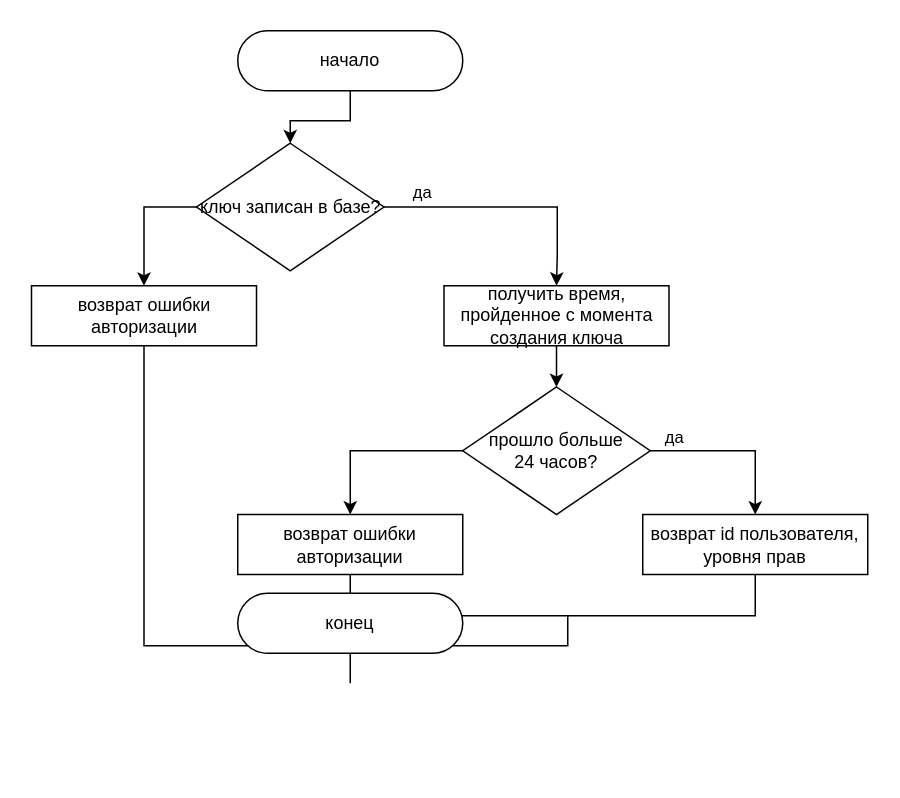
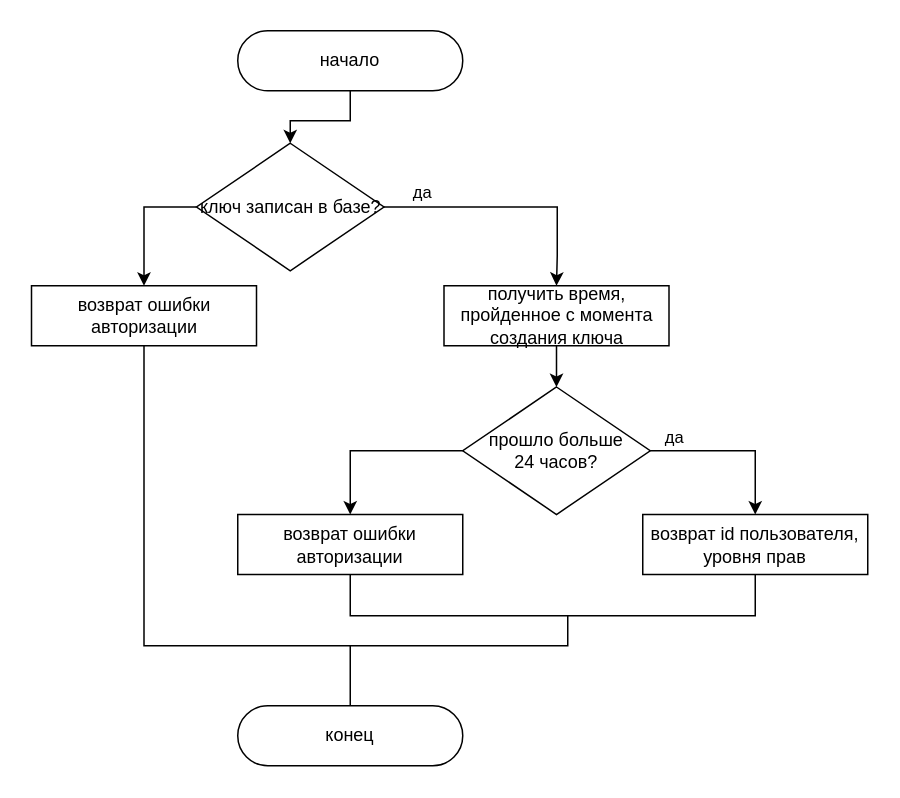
(350, 623) -> (350, 736)
